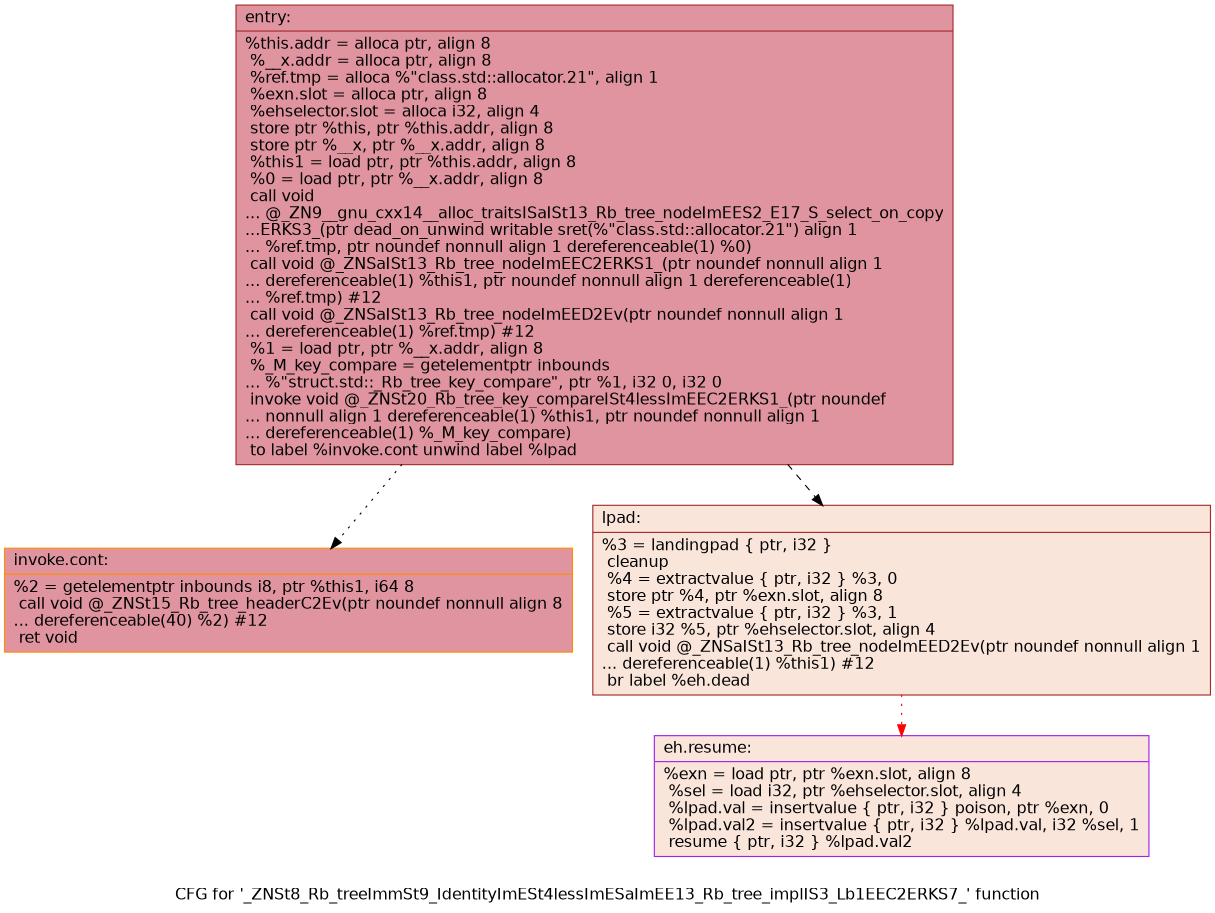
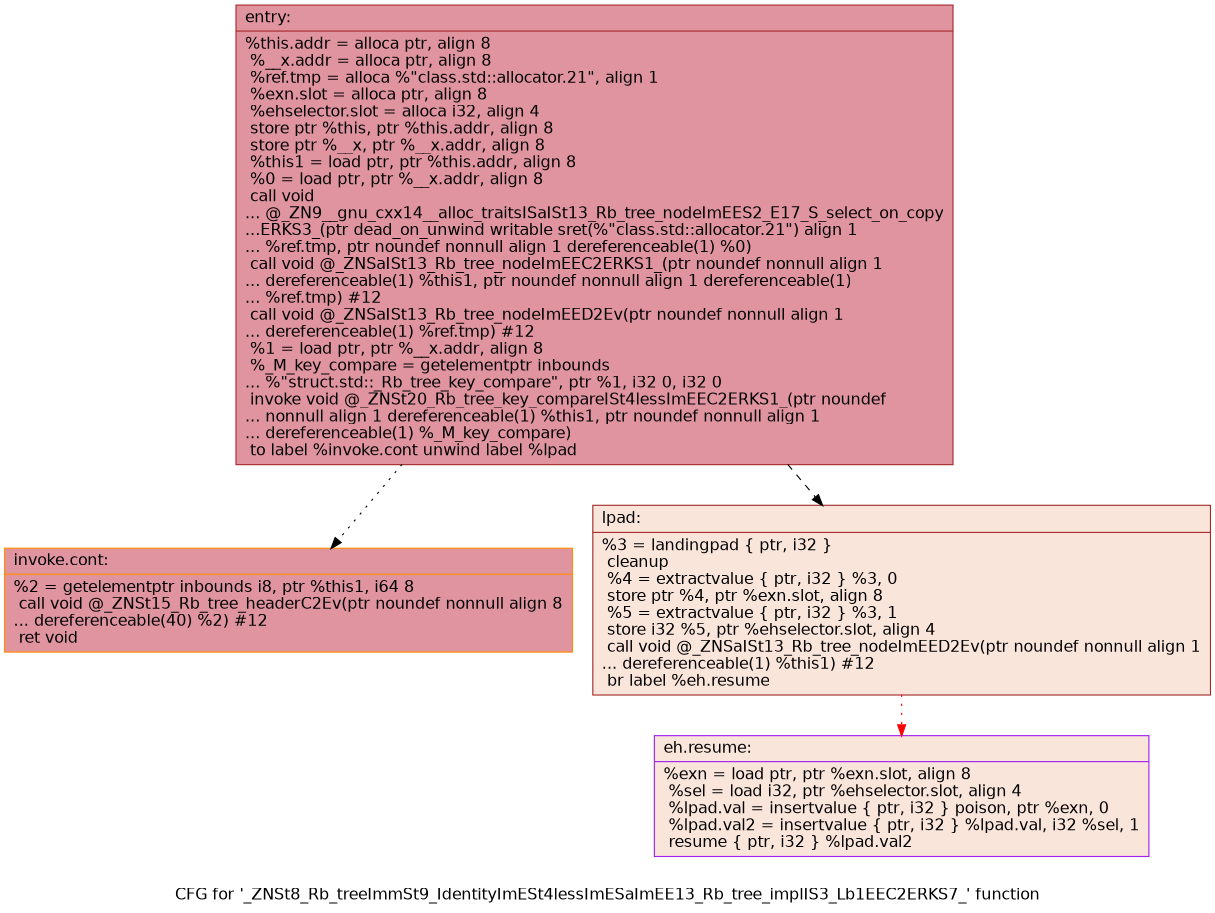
(676, 681) -> (686, 681)
